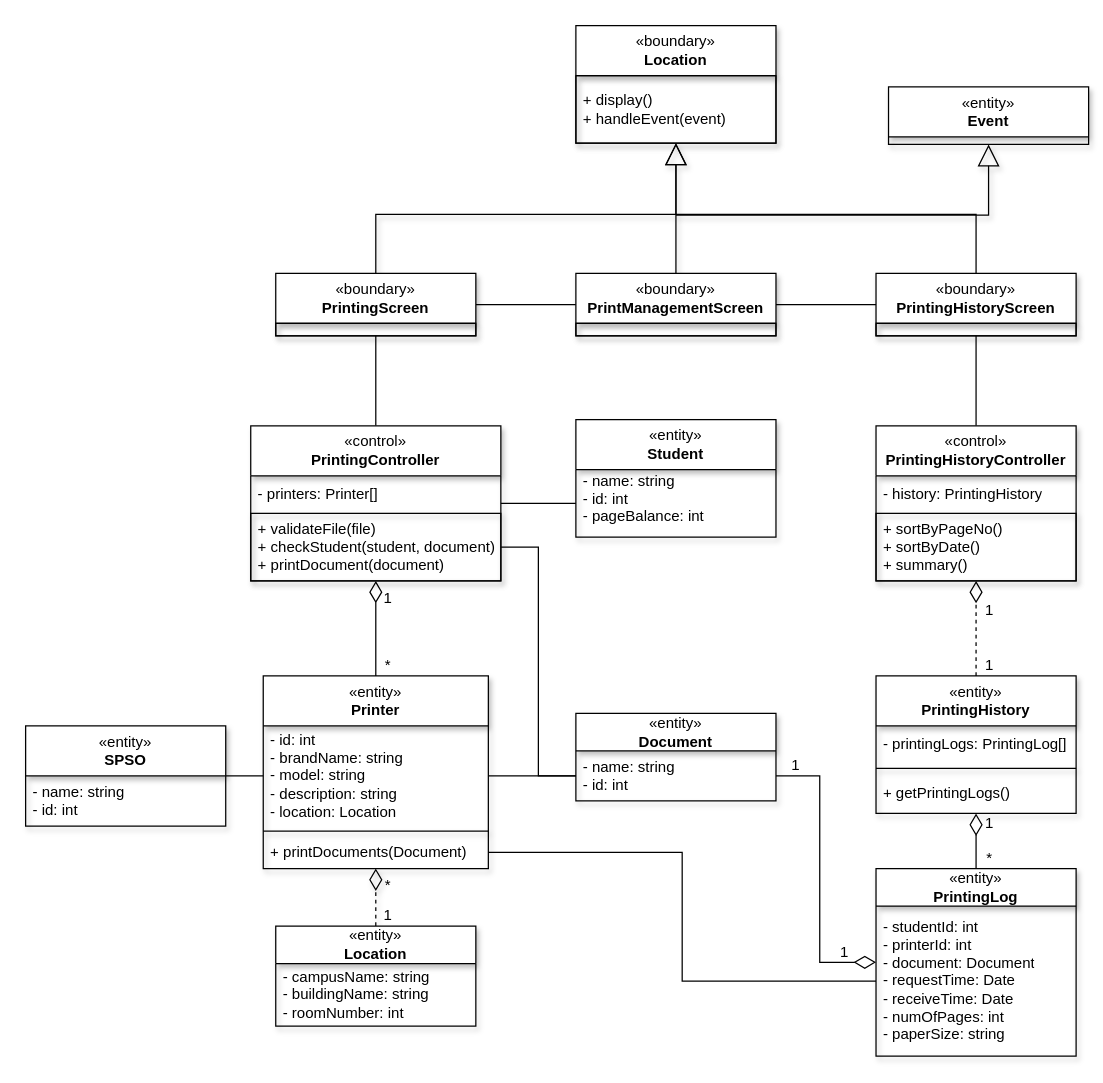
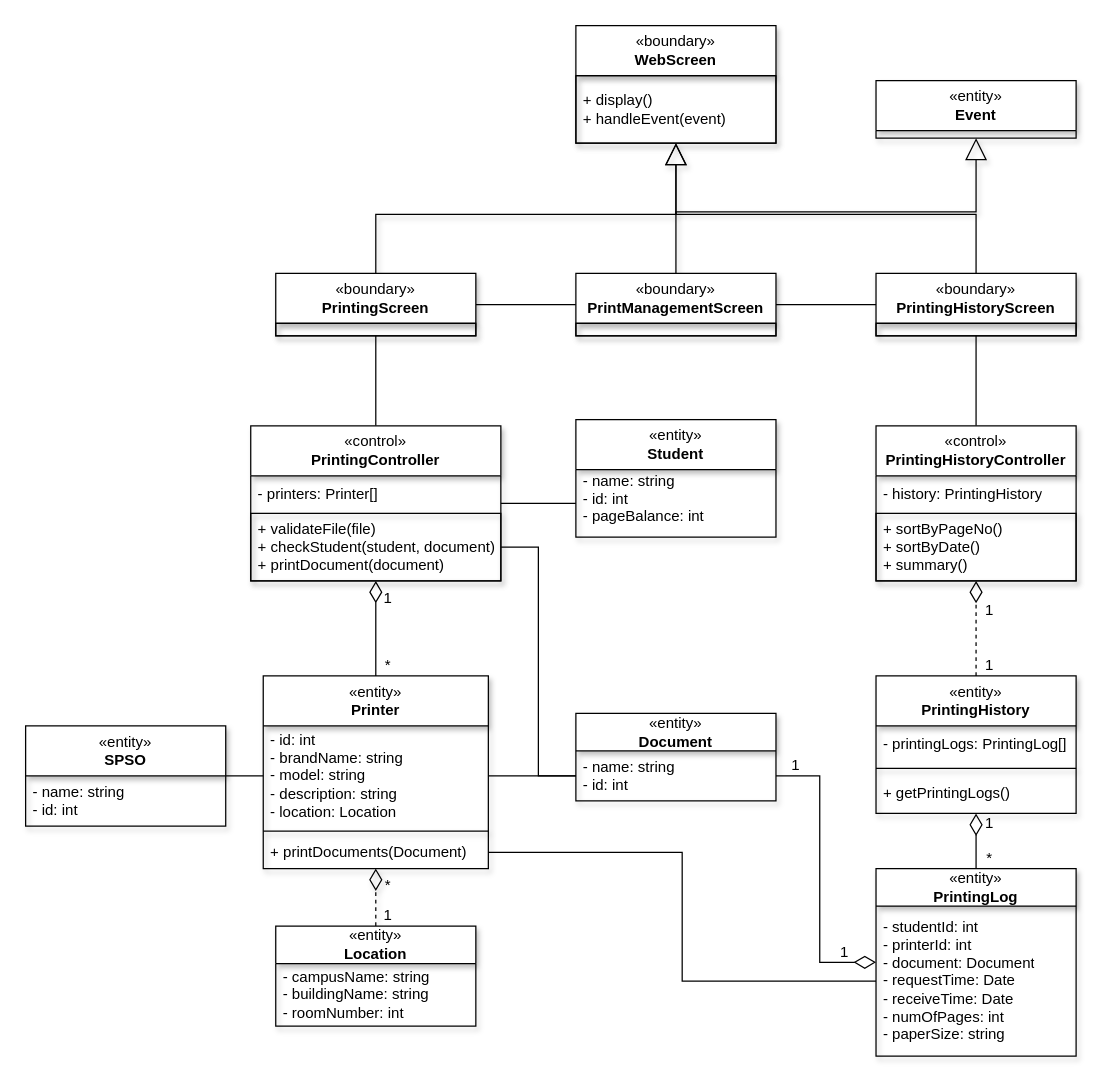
(676, 51) -> (676, 51)
(988, 116) -> (976, 109)
